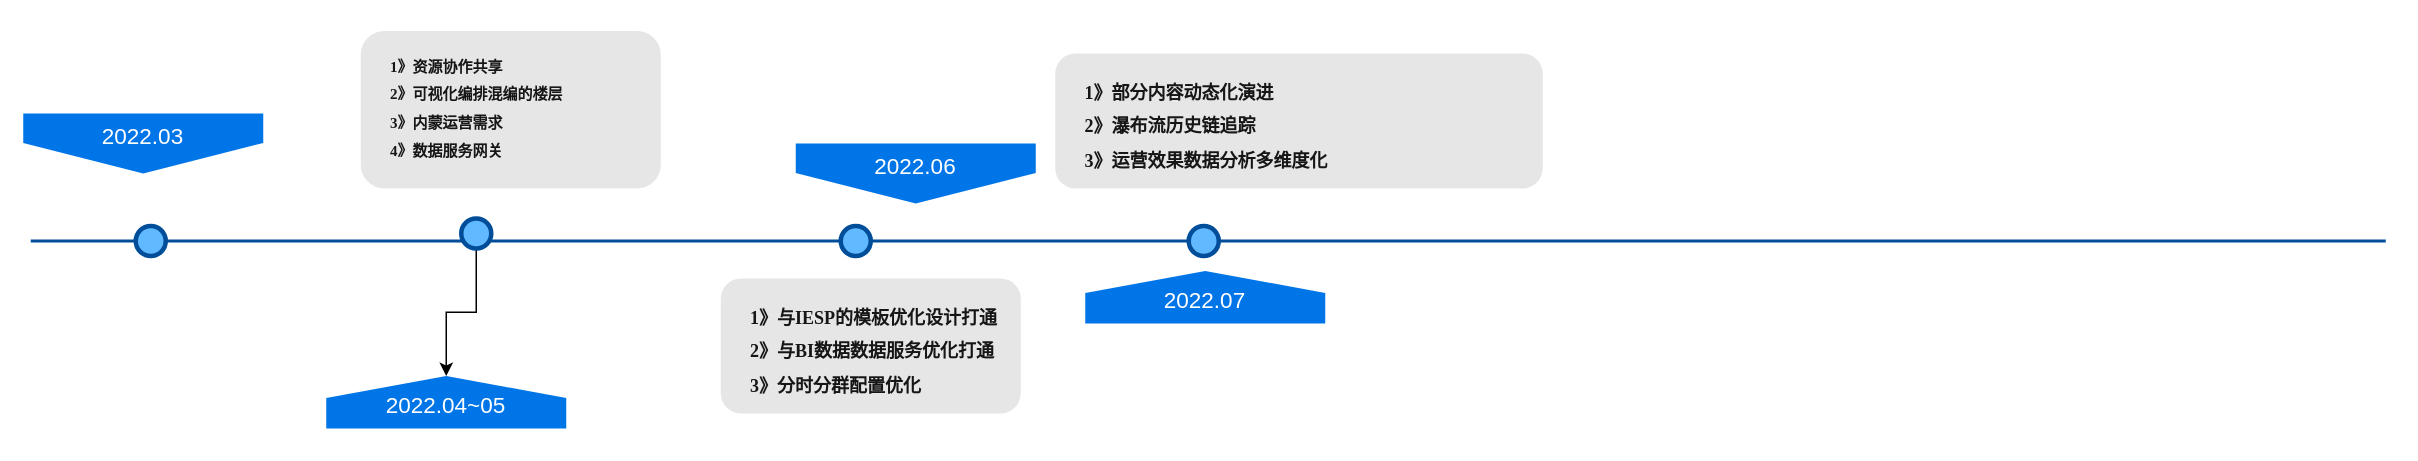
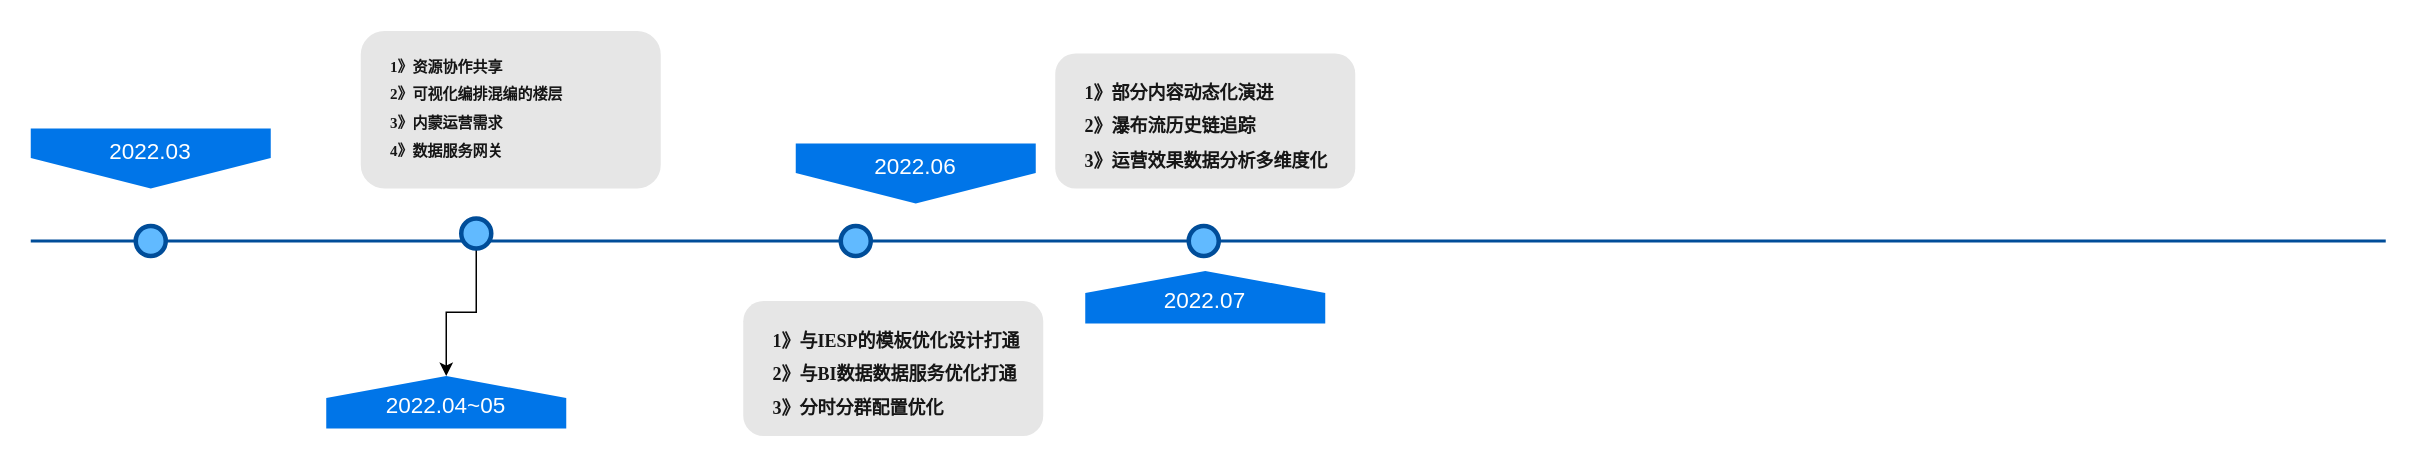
(1299, 121) -> (1205, 121)
(143, 143) -> (151, 158)
(871, 346) -> (893, 368)
